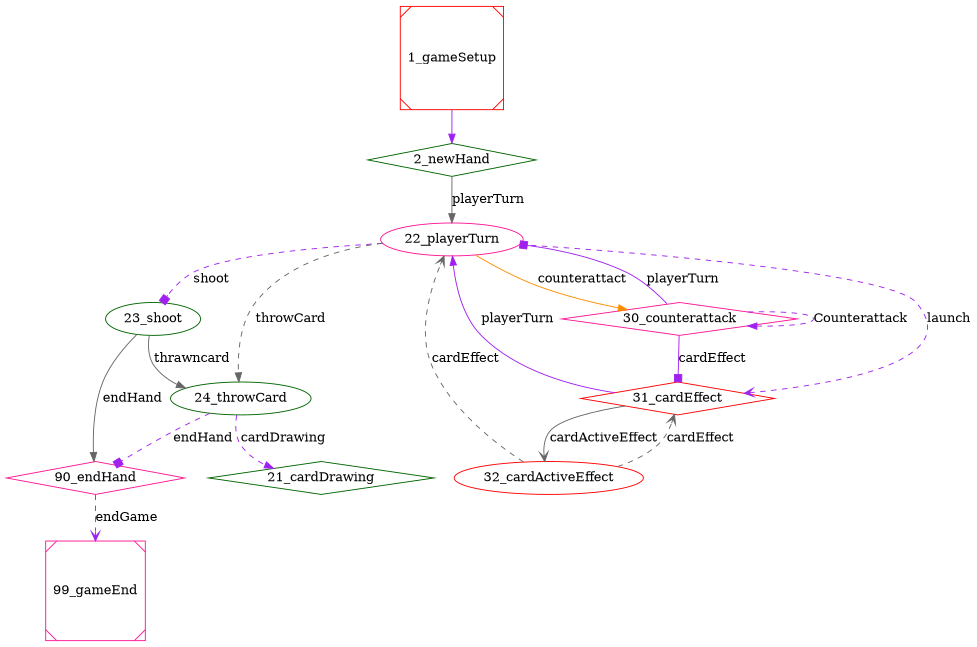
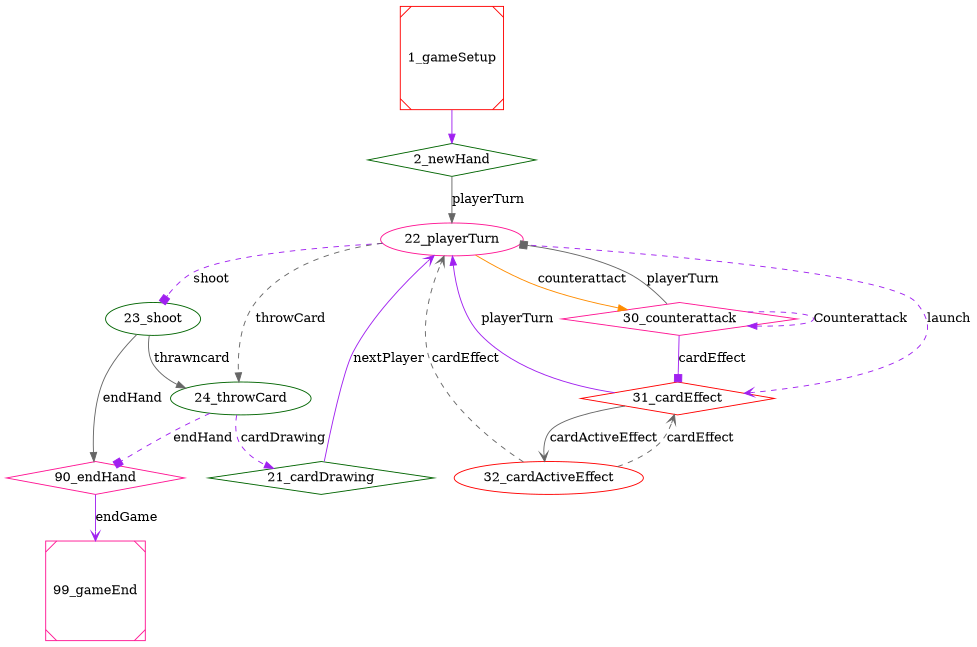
(603, 263) -> (603, 263)
none -> (354, 350)
(96, 513) -> (96, 513)
